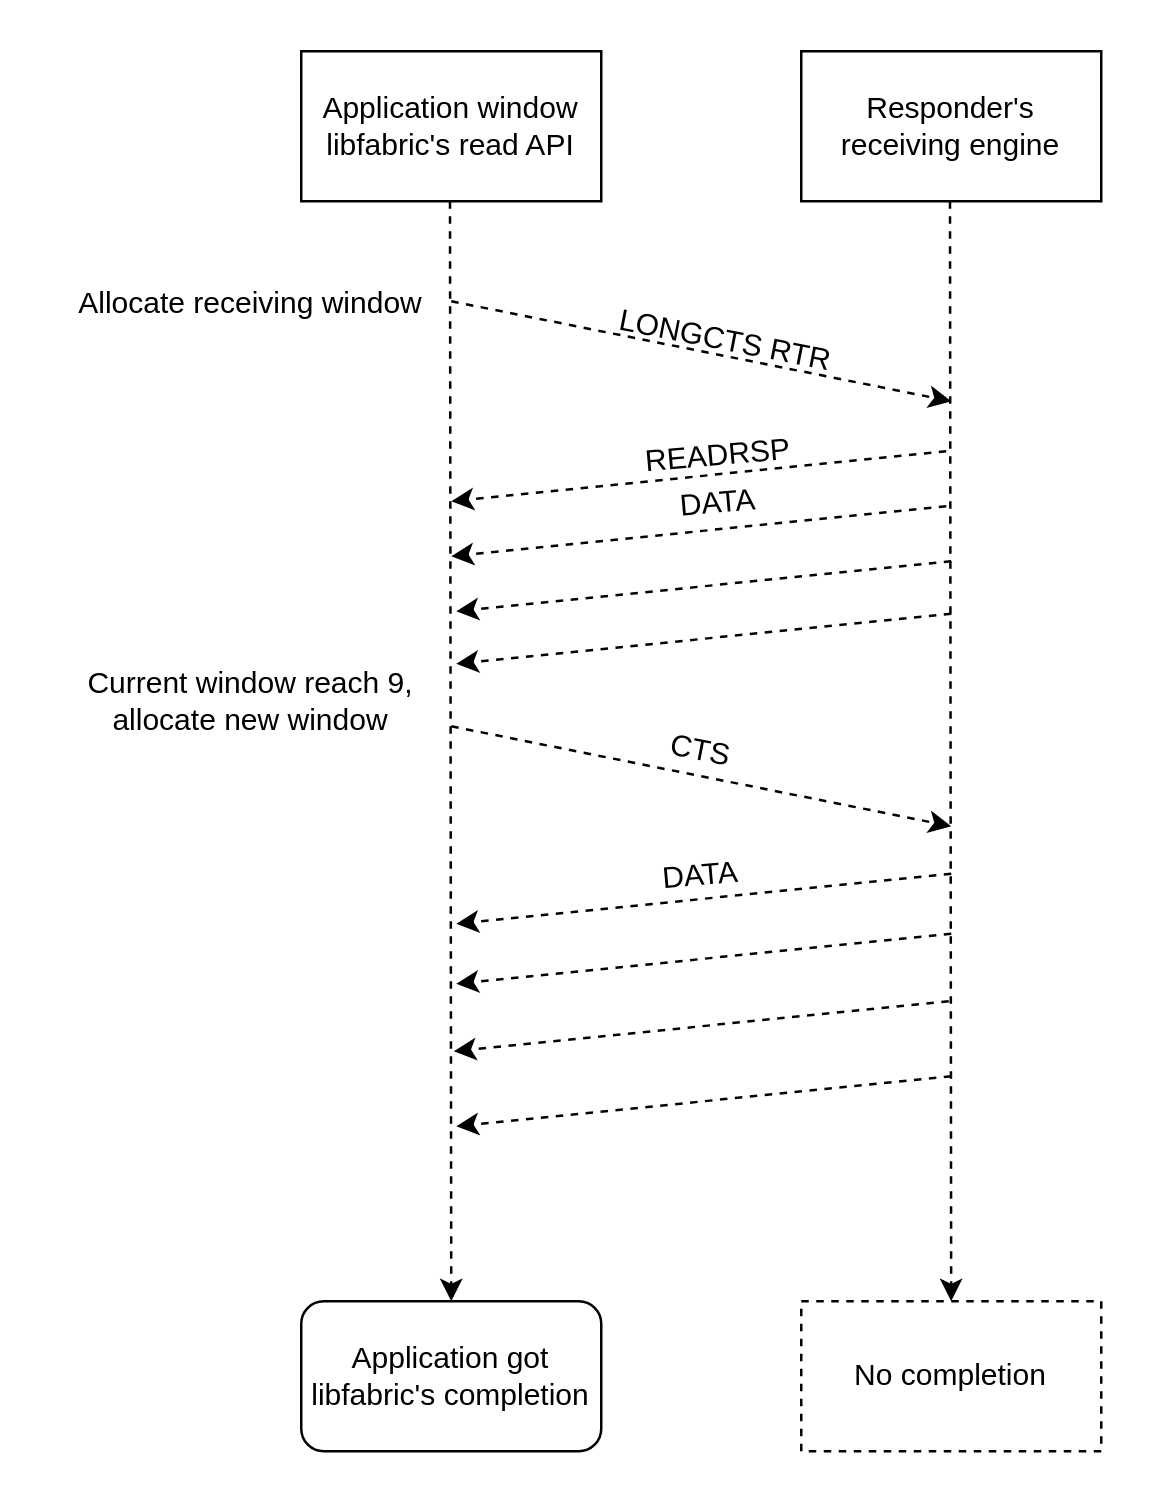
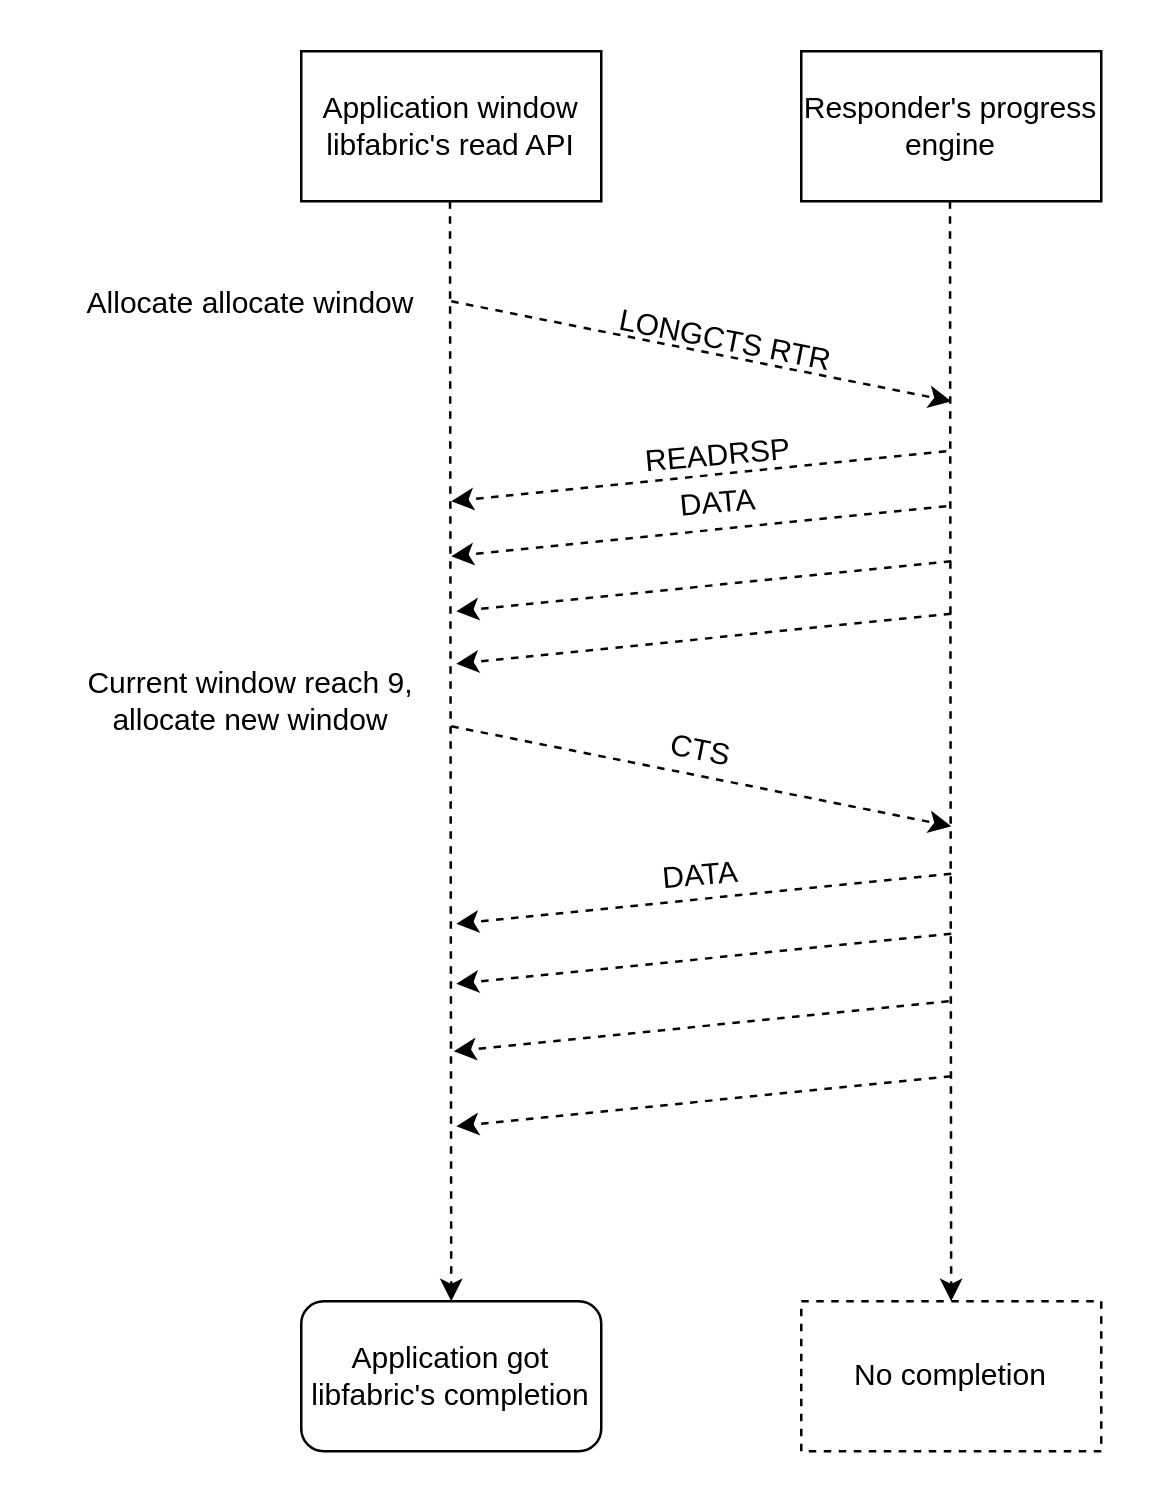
(951, 126) -> (951, 126)
(251, 304) -> (251, 304)
